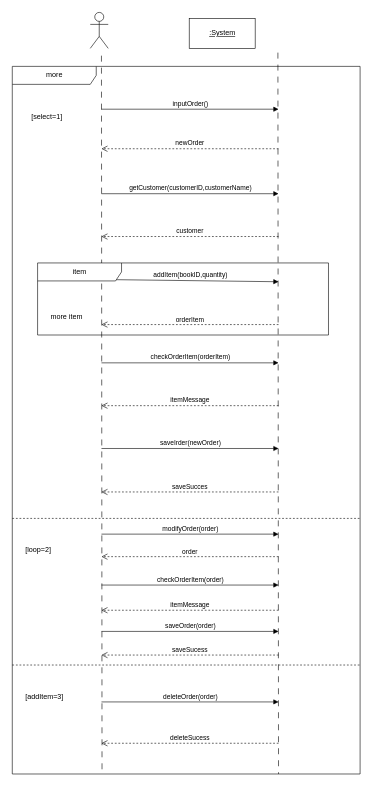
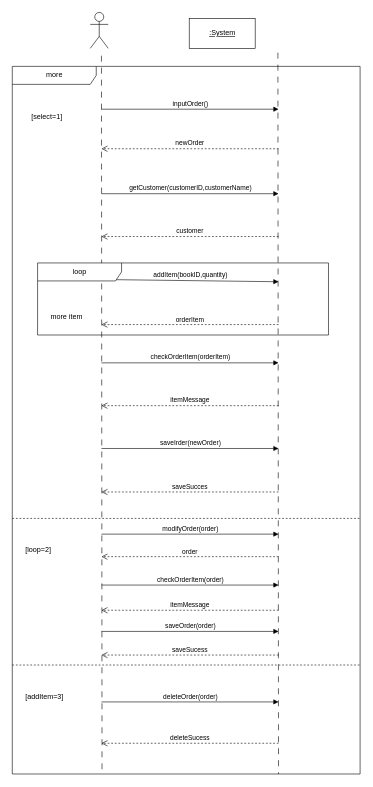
(80, 272) -> (80, 272)
